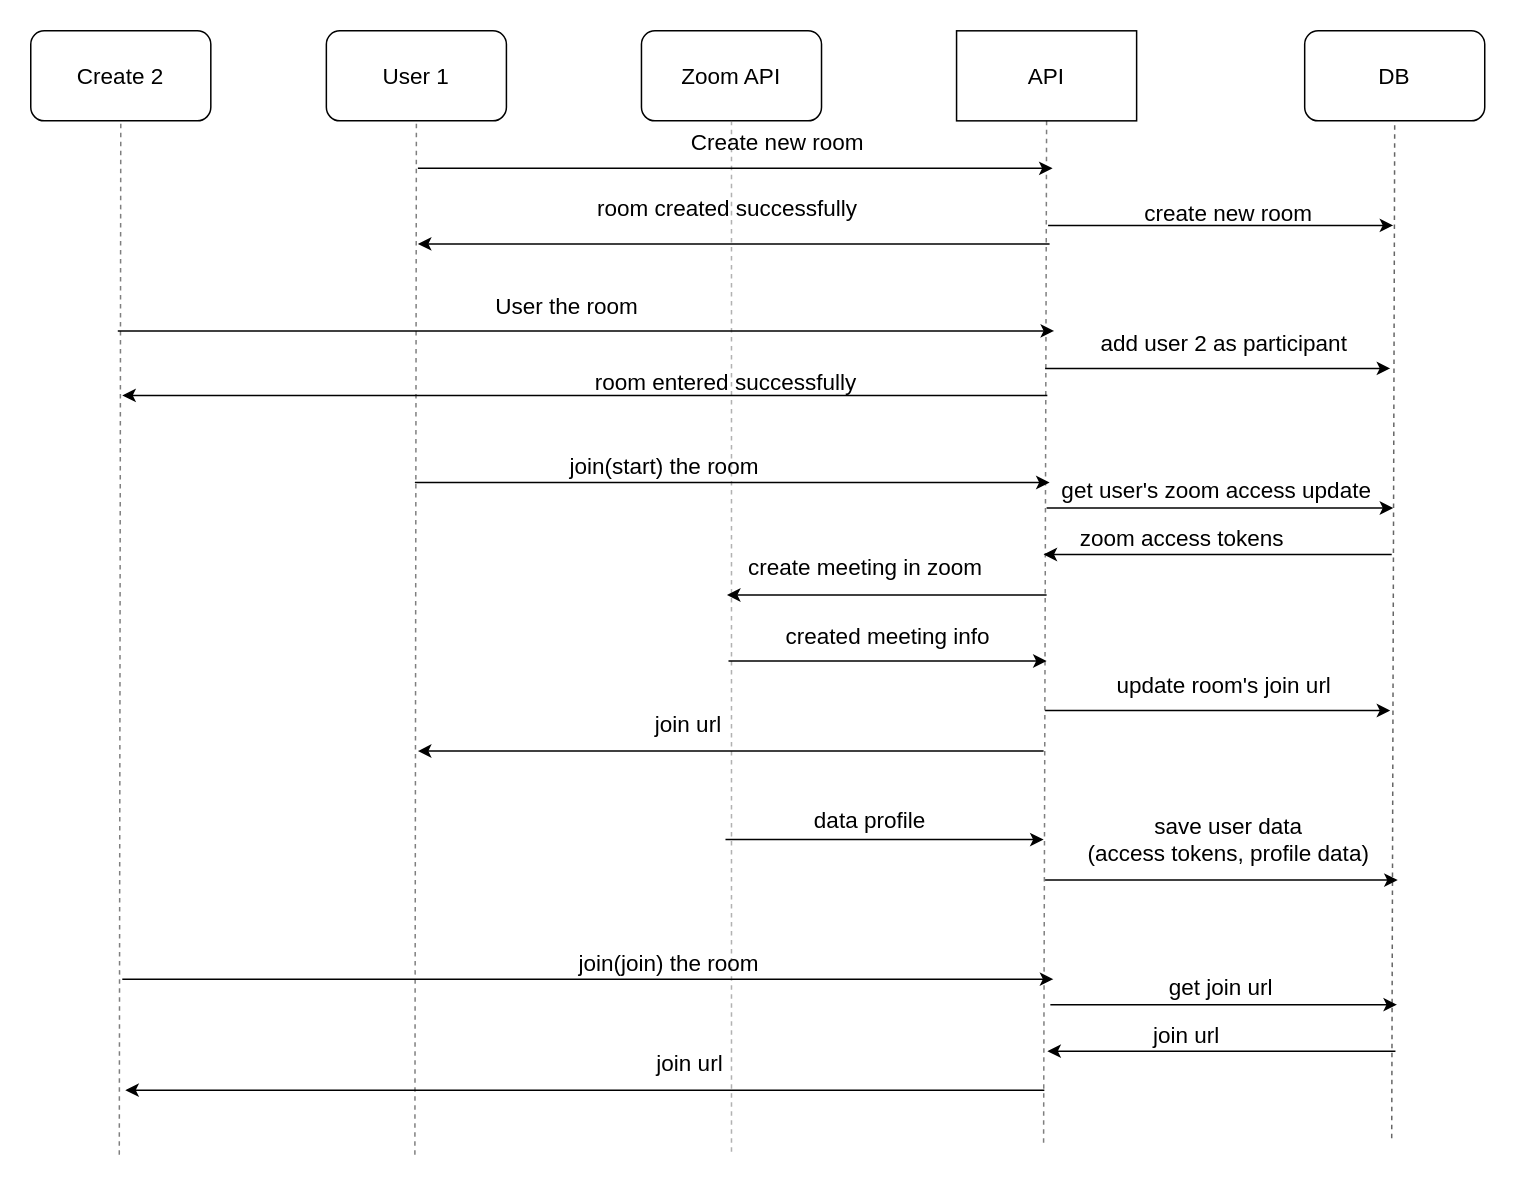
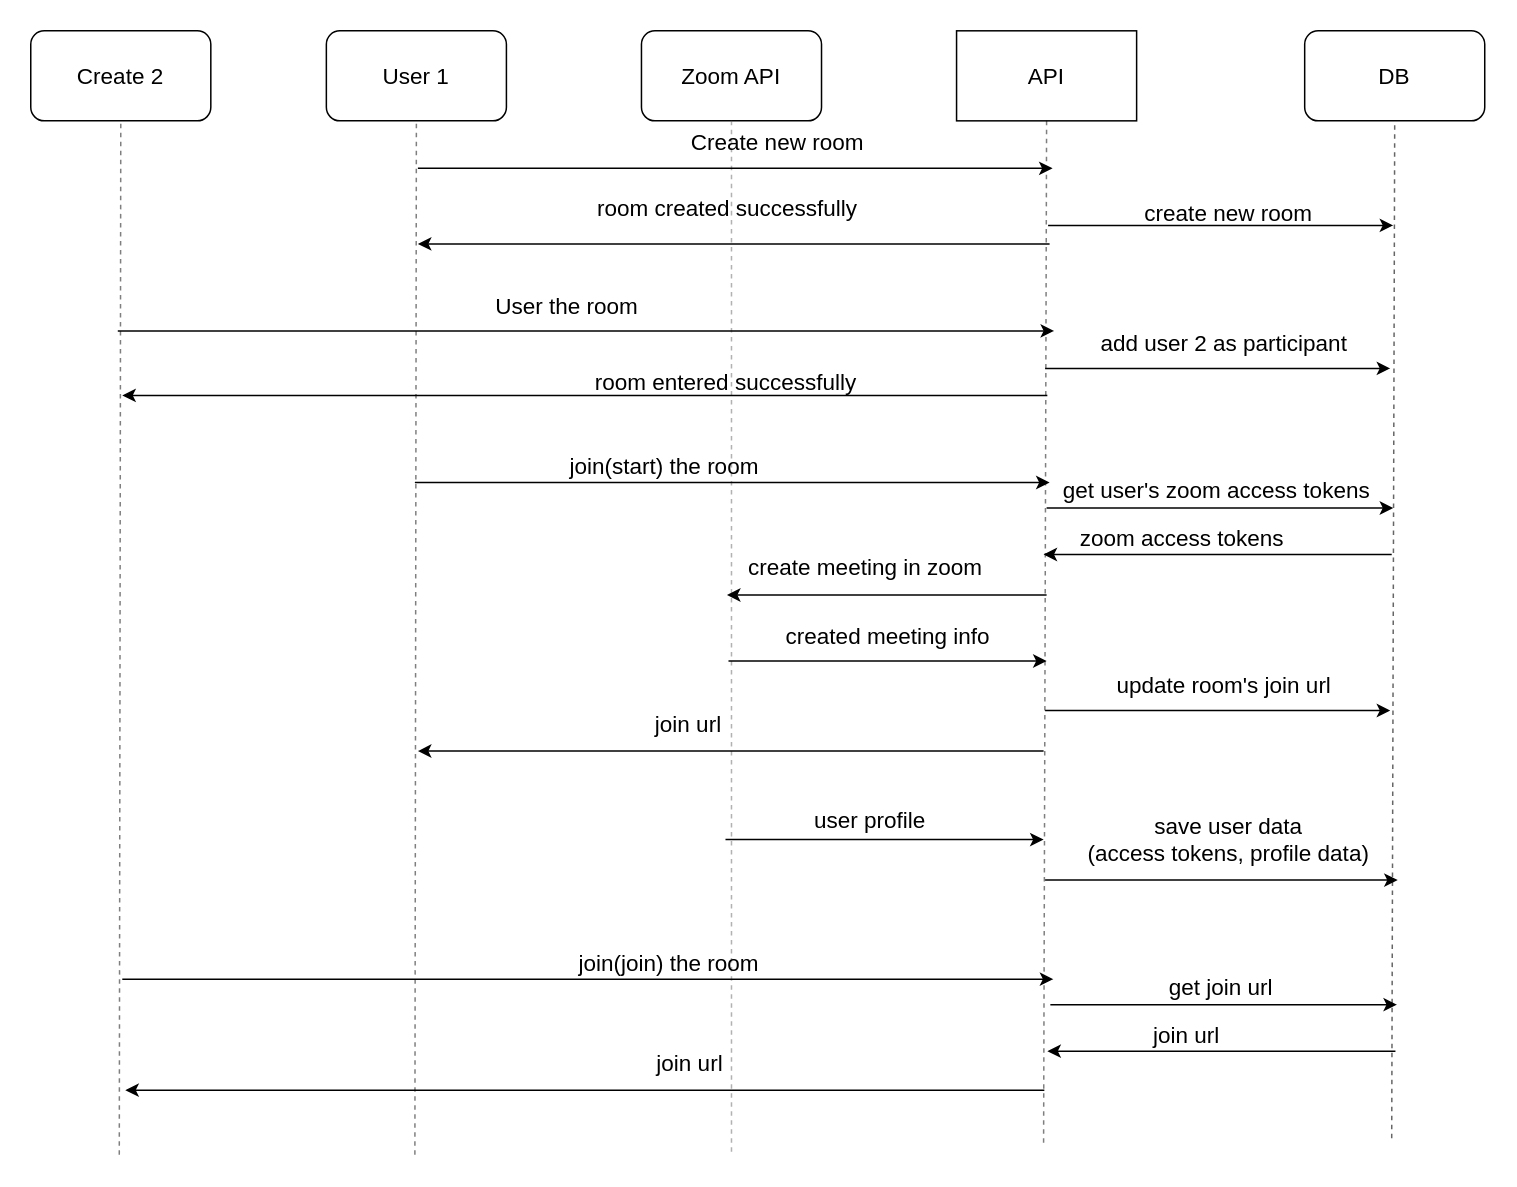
(1217, 490) -> (1217, 490)
(870, 820) -> (870, 820)
